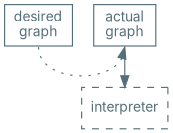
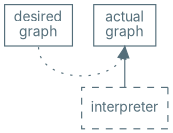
(125, 67) -> (125, 73)
